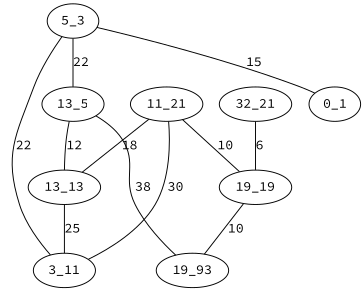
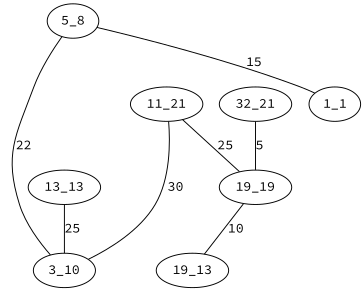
(73, 21) -> (73, 21)
(73, 104) -> none
(335, 104) -> (335, 104)
(116, 146) -> none
(225, 146) -> (225, 146)
(260, 146) -> (260, 146)
(64, 270) -> (64, 270)
(192, 270) -> (192, 270)
